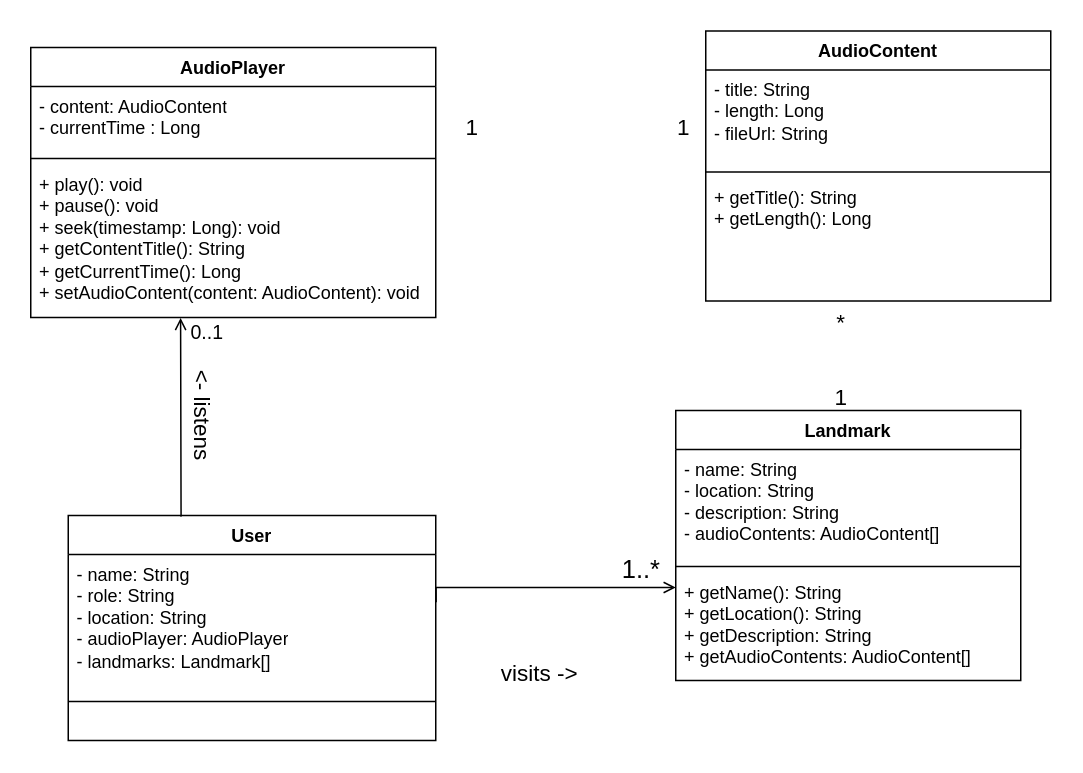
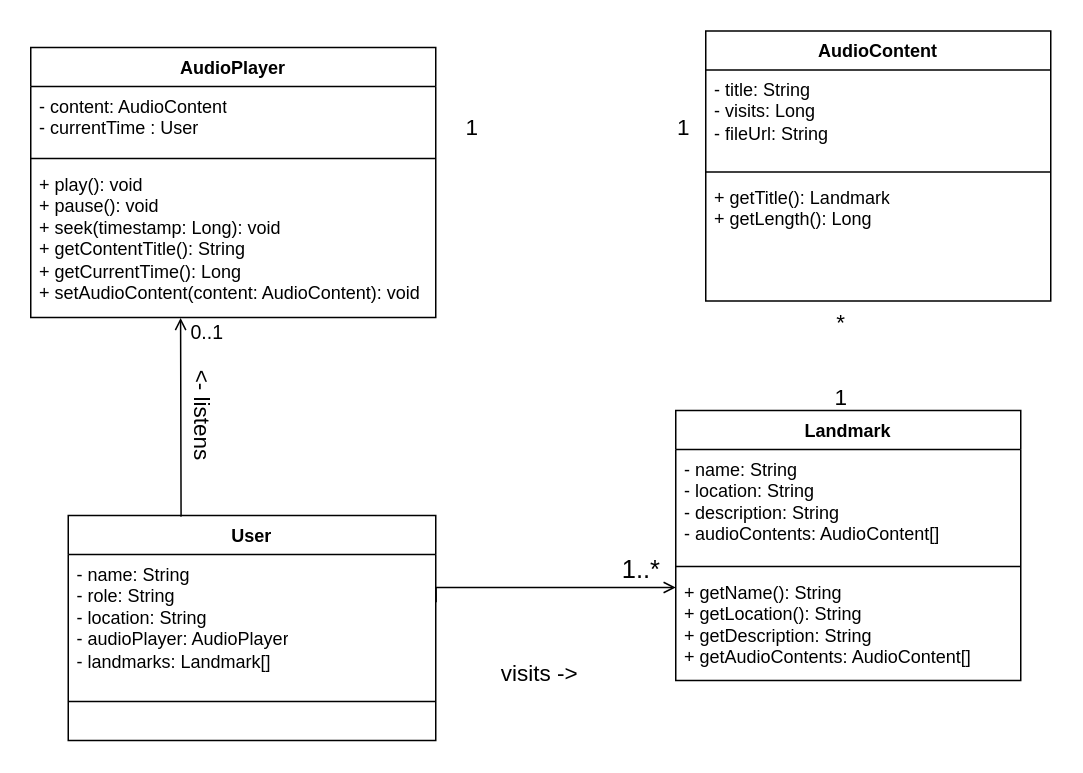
(784, 113) -> (784, 113)
(146, 118) -> (146, 118)
(803, 210) -> (814, 210)
